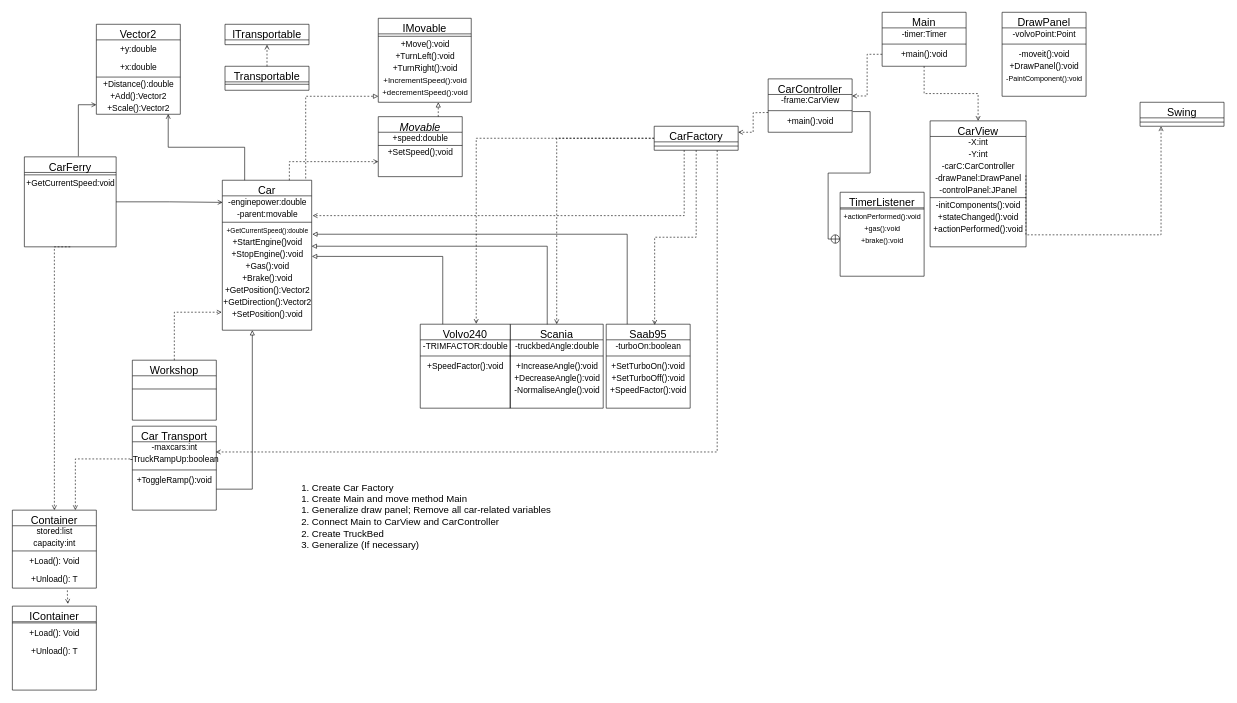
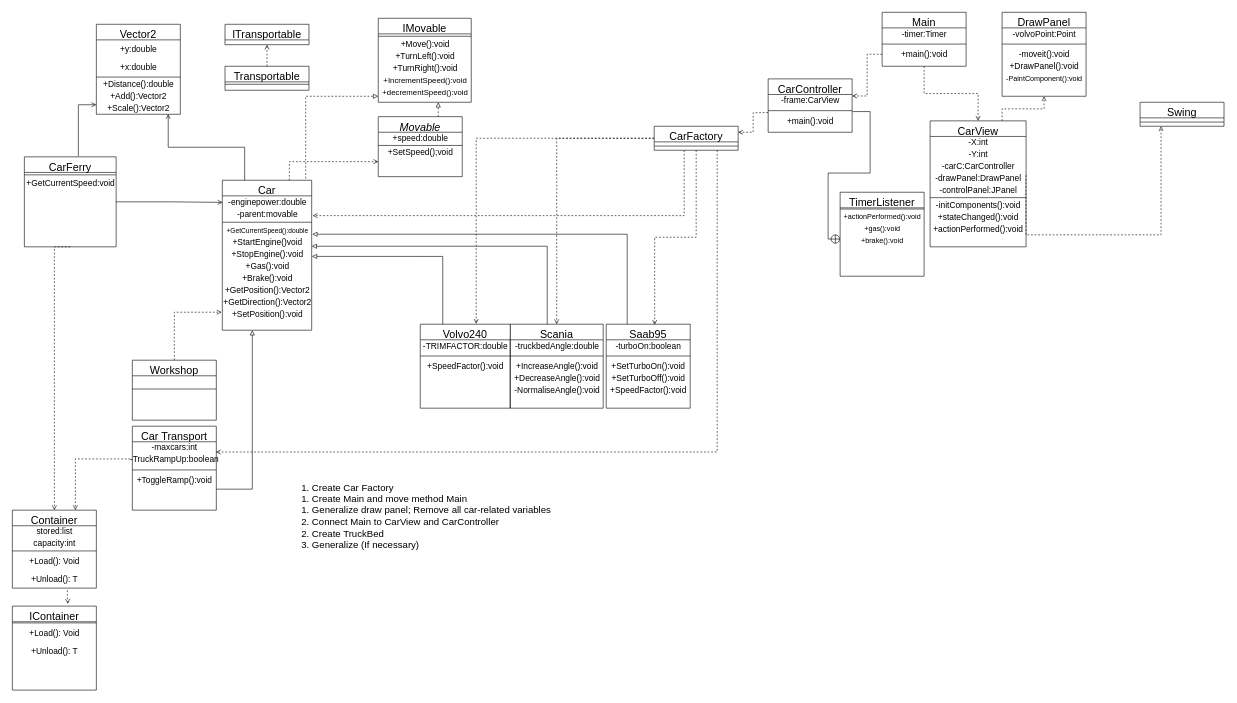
none -> (1024, 109)
